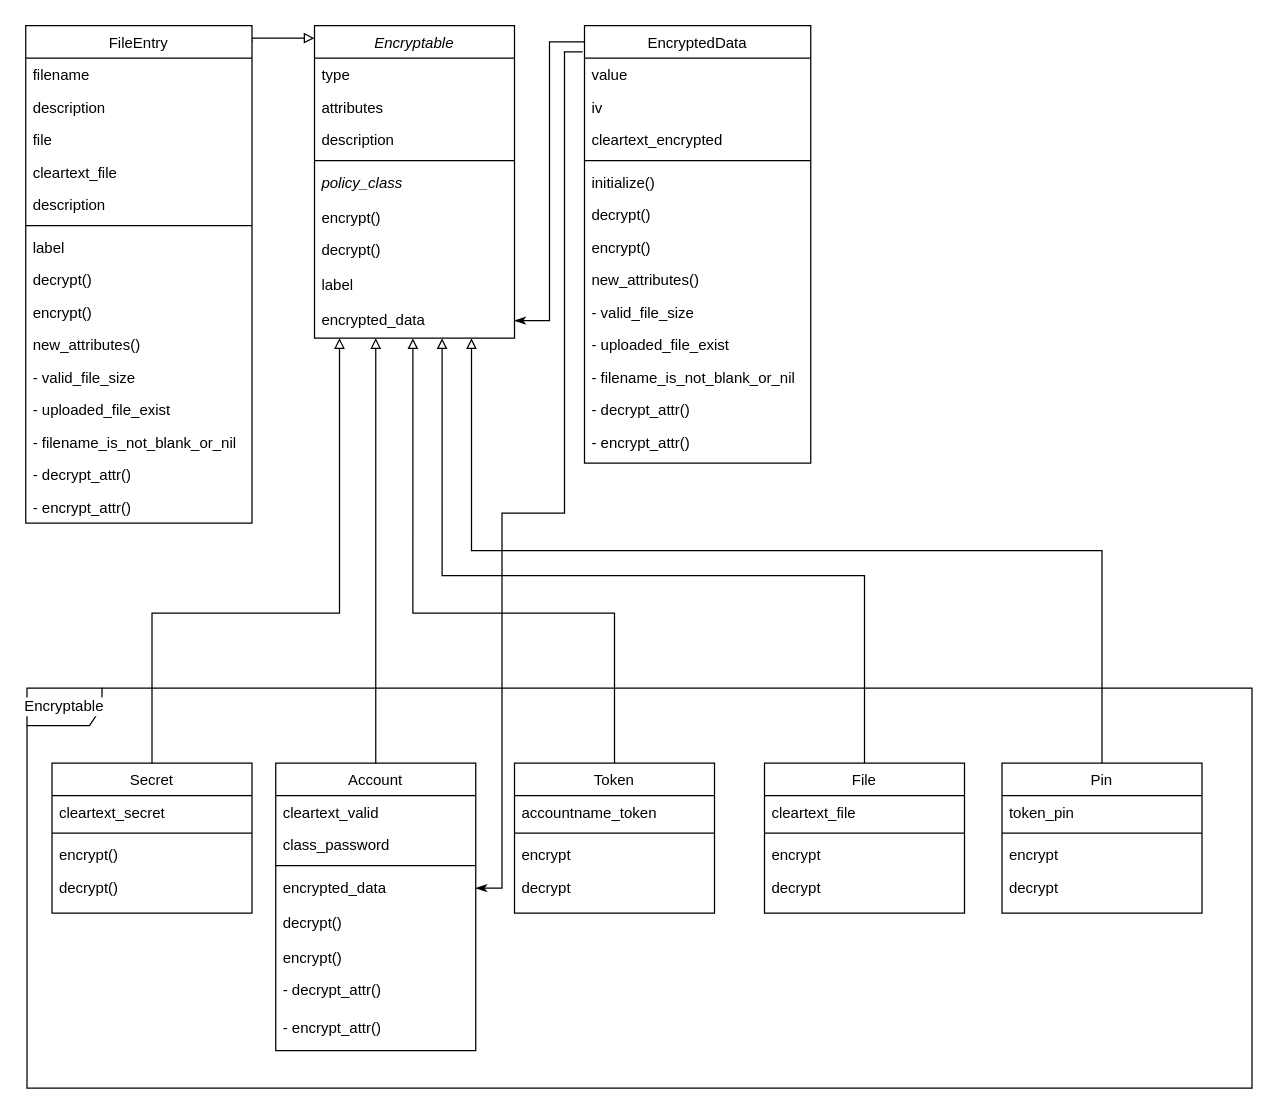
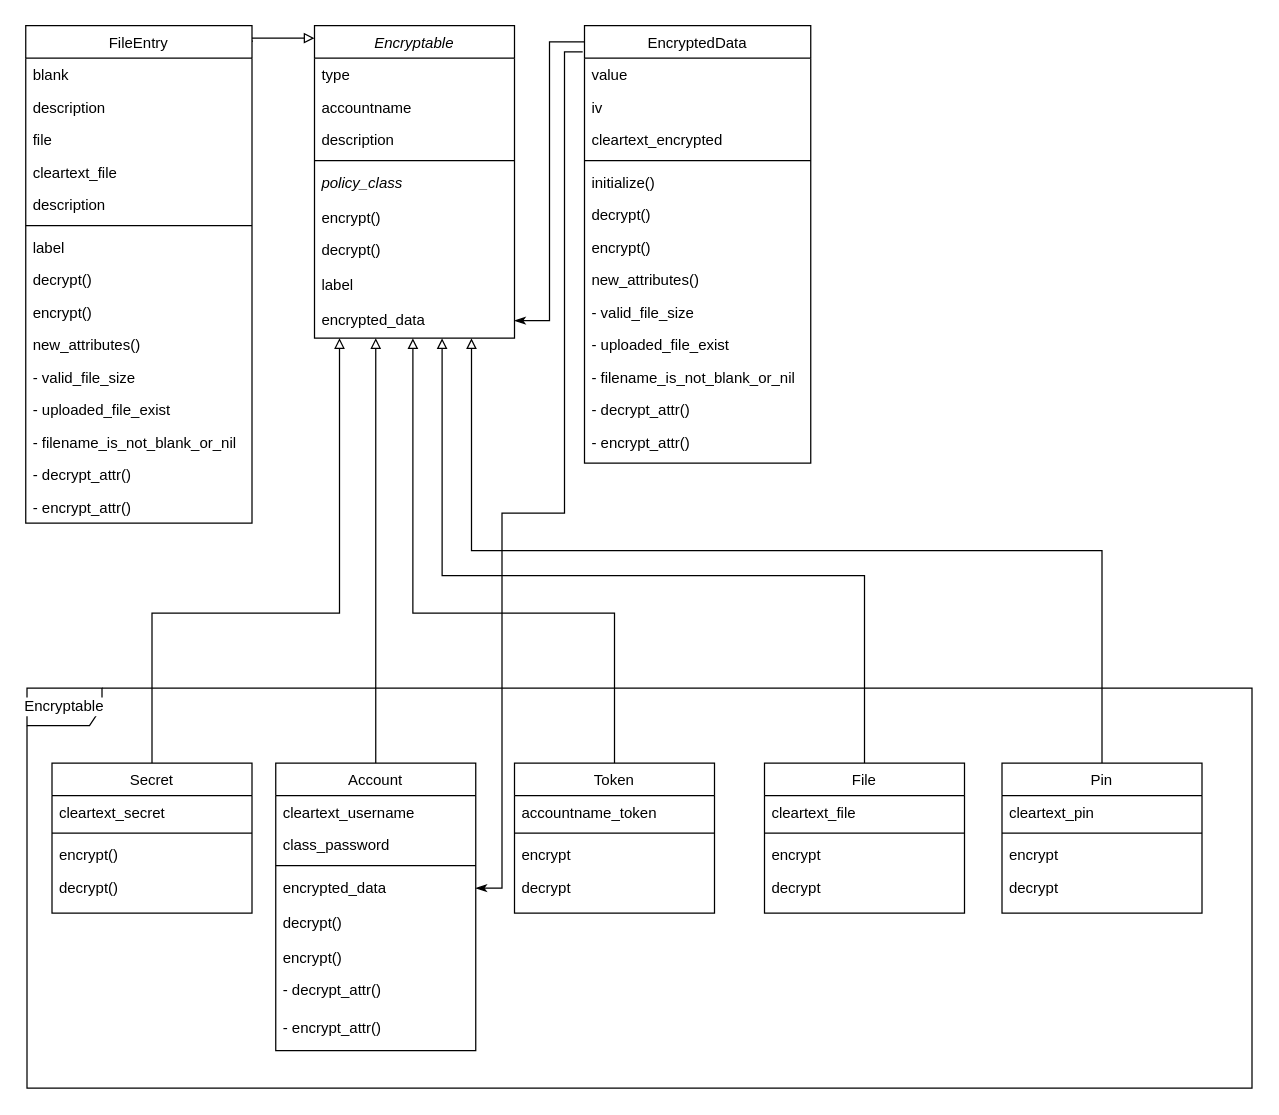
(62, 75) -> (52, 75)
(361, 108) -> (367, 108)
(340, 813) -> (356, 813)
(1045, 813) -> (1059, 813)
